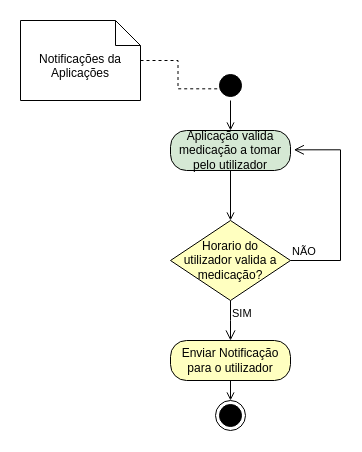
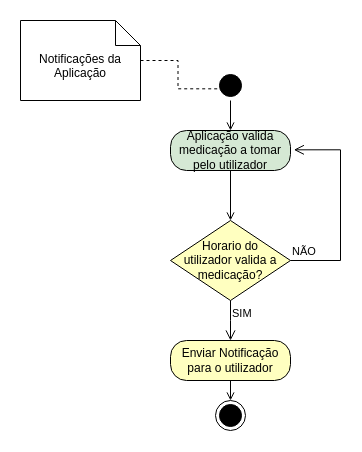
(81, 67) -> (81, 67)
